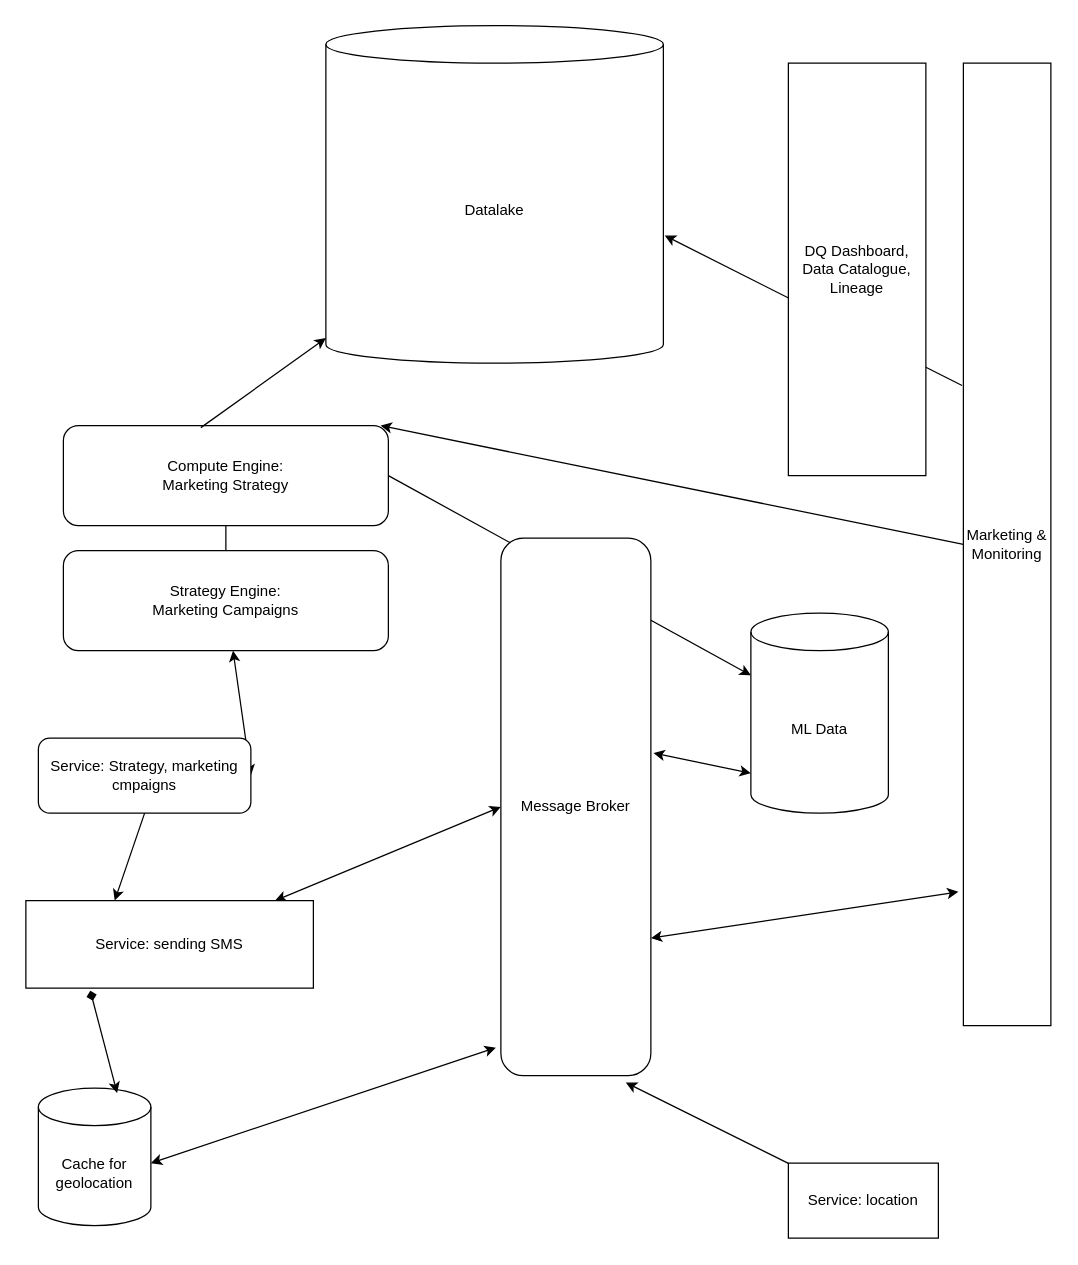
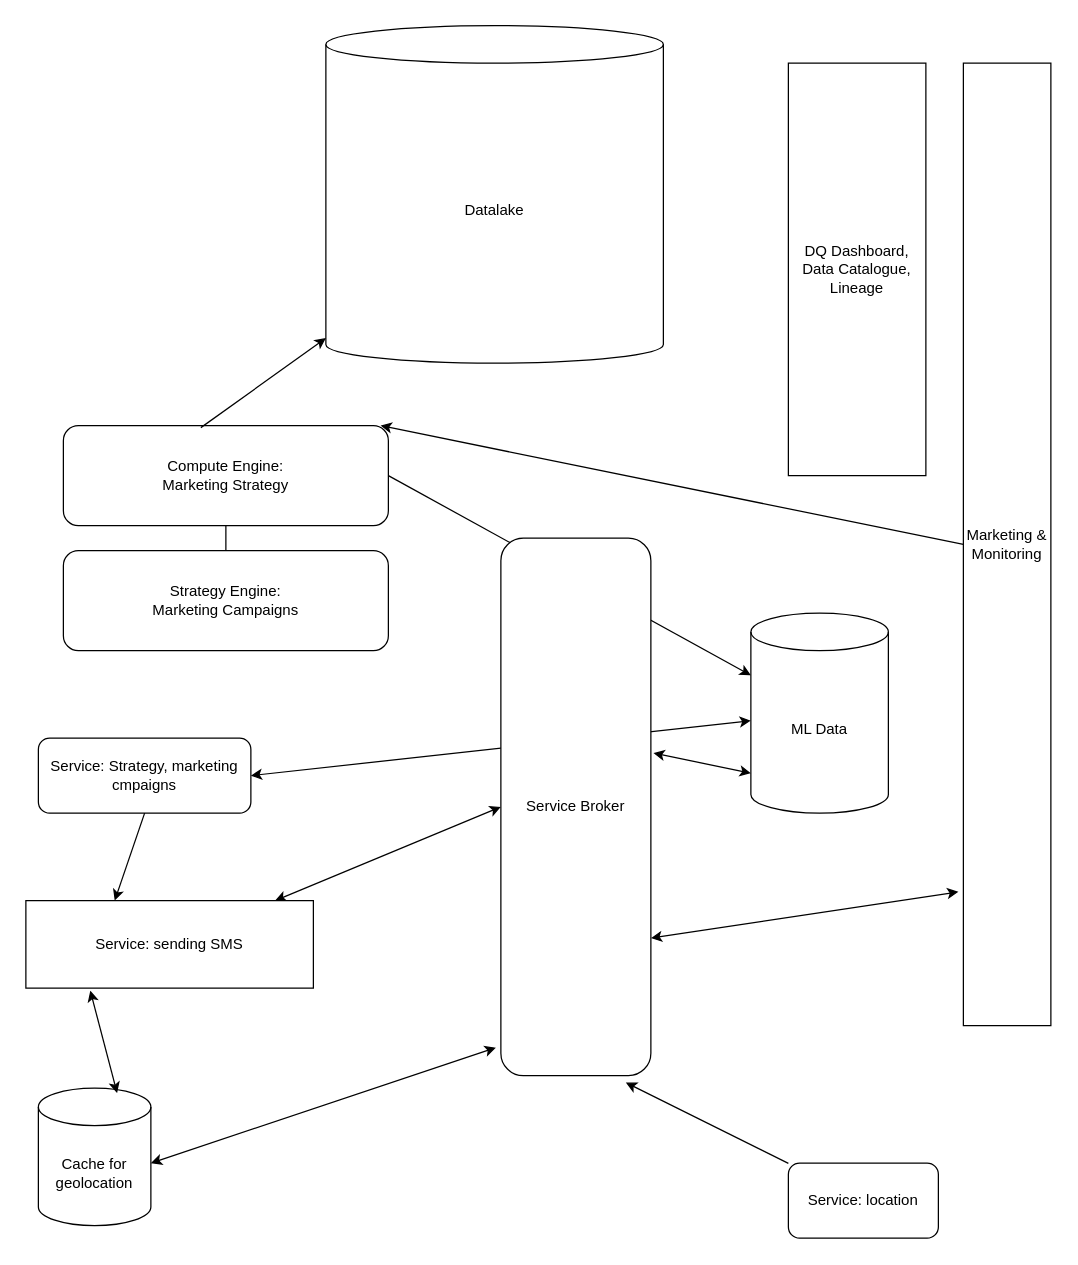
(731, 269) -> none
(240, 699) -> (380, 761)
(576, 807) -> (576, 807)
(93, 1001) -> (93, 1000)
(863, 1201) -> (863, 1201)
